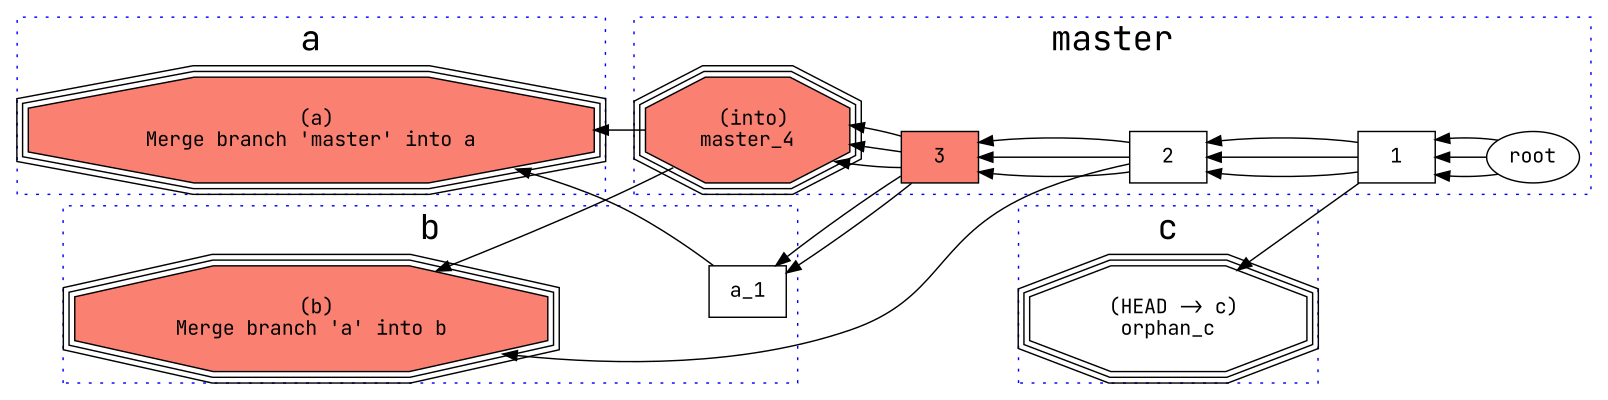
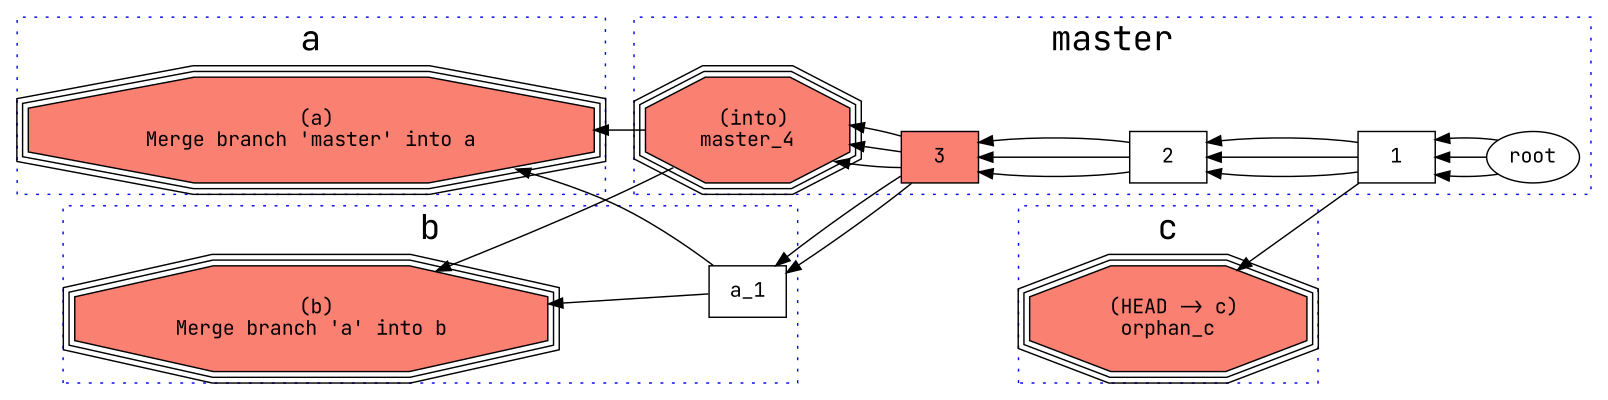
(1168, 319) -> (1168, 319)
(848, 331) -> (636, 298)
